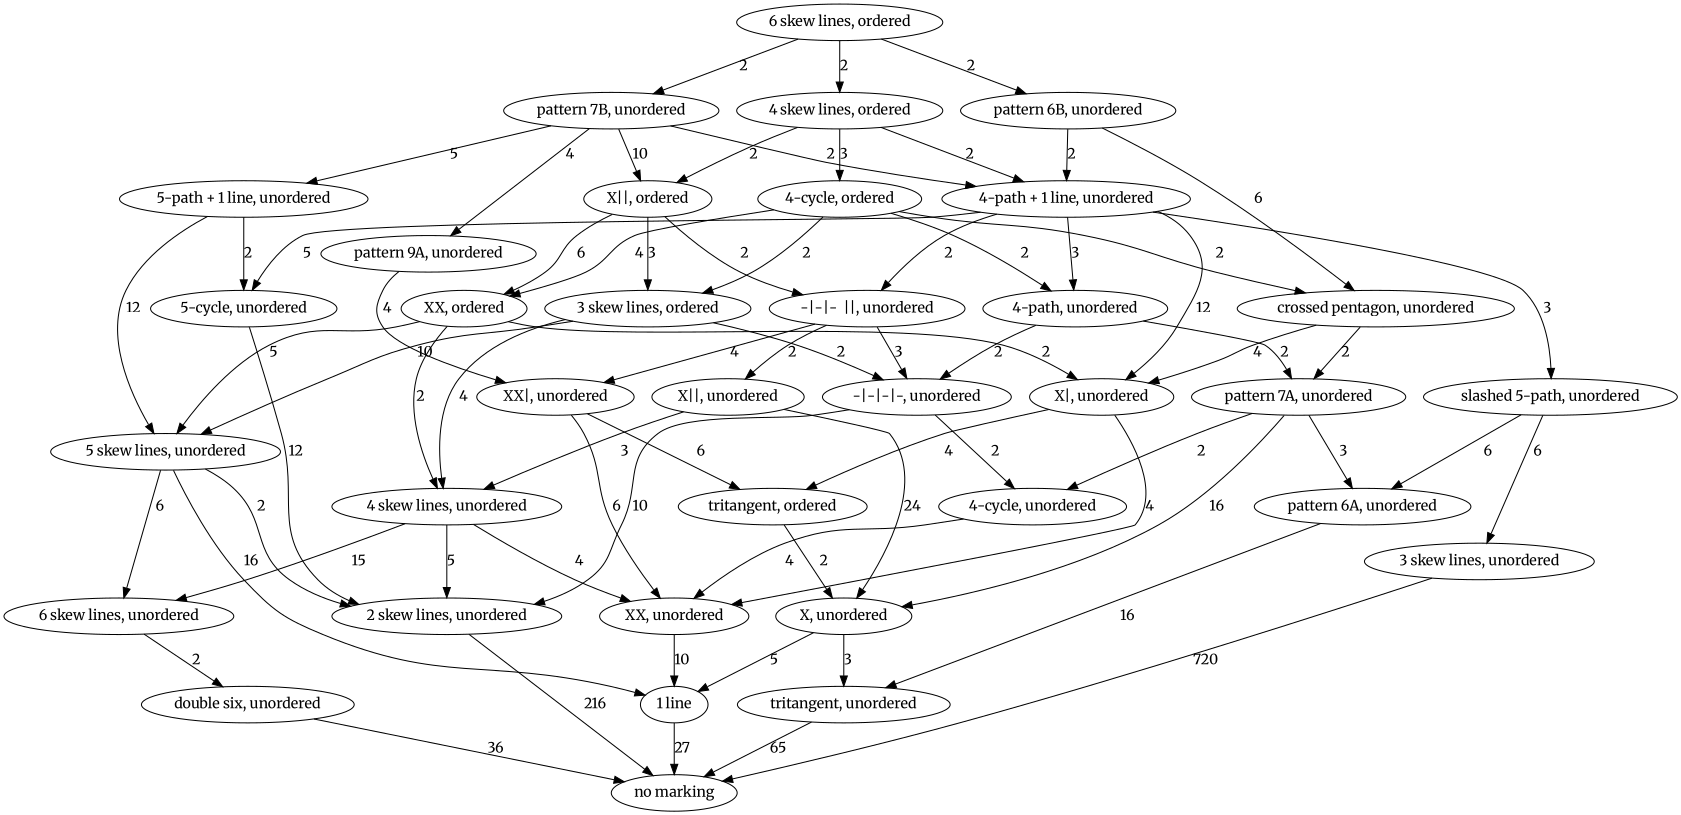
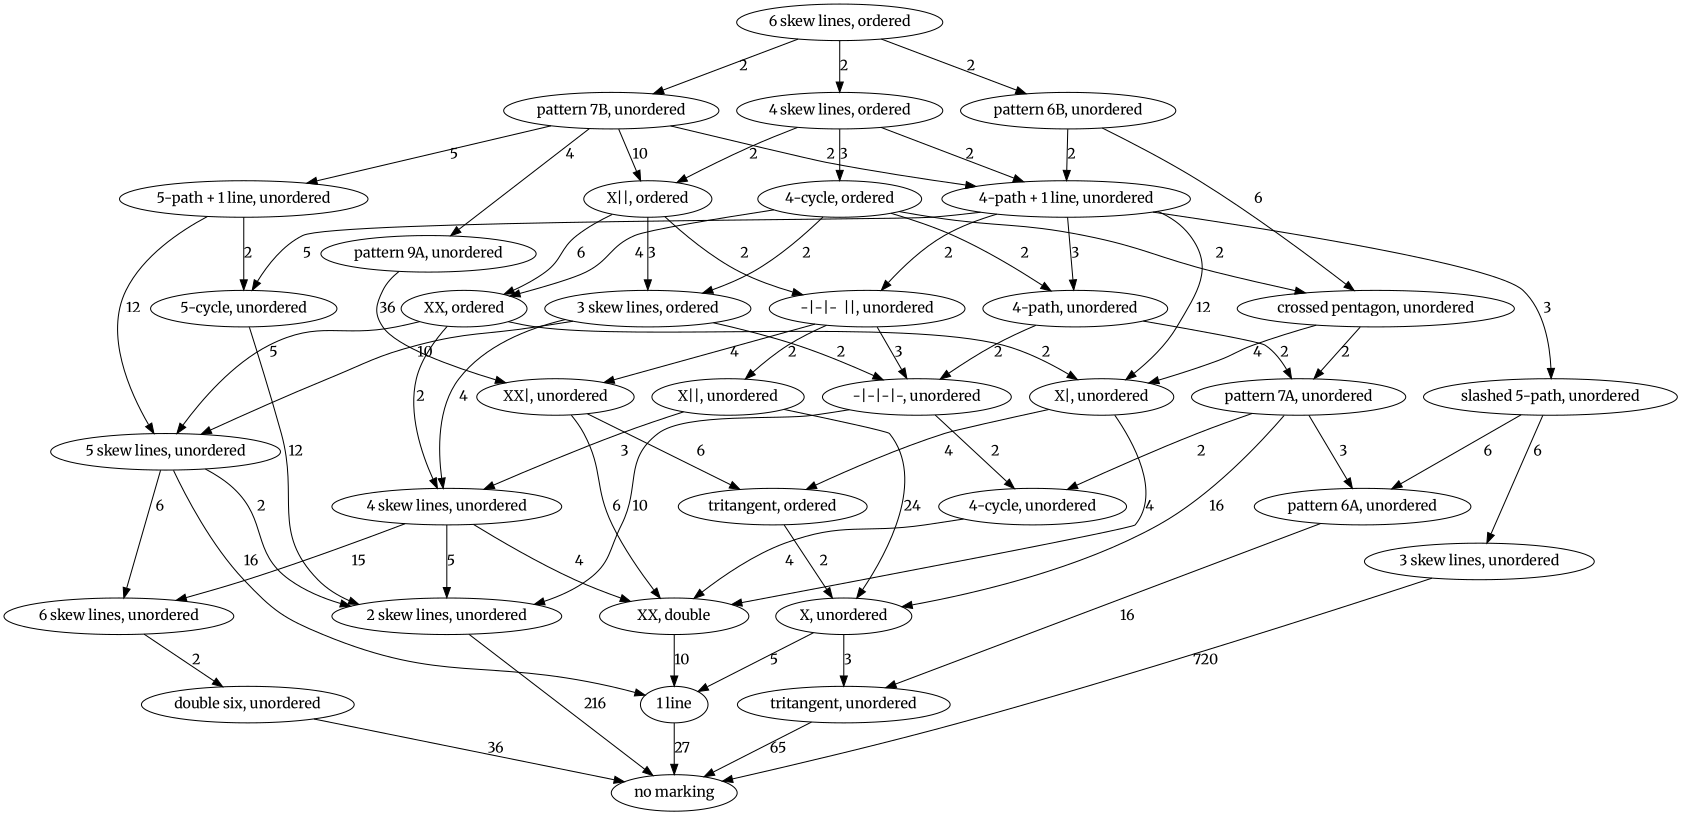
(387, 309) -> (387, 309)
(674, 616) -> (674, 616)
